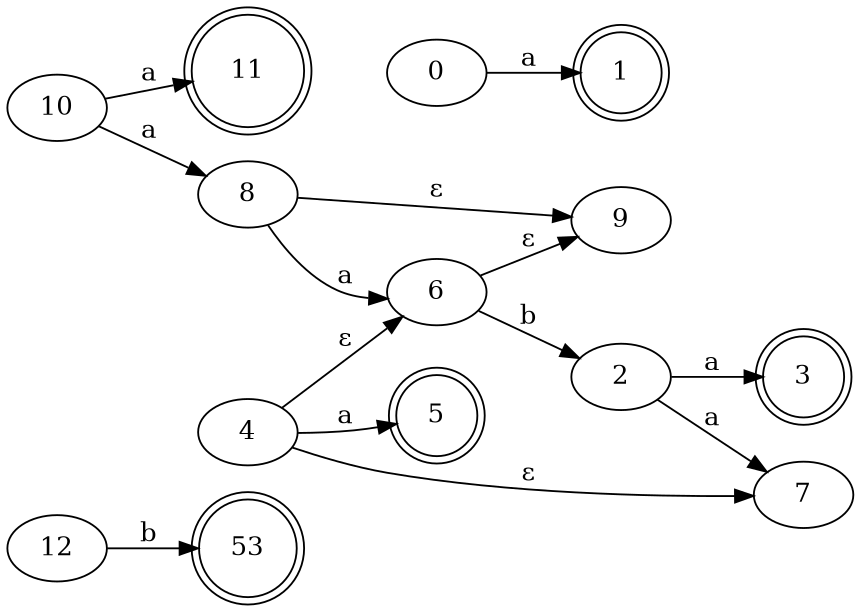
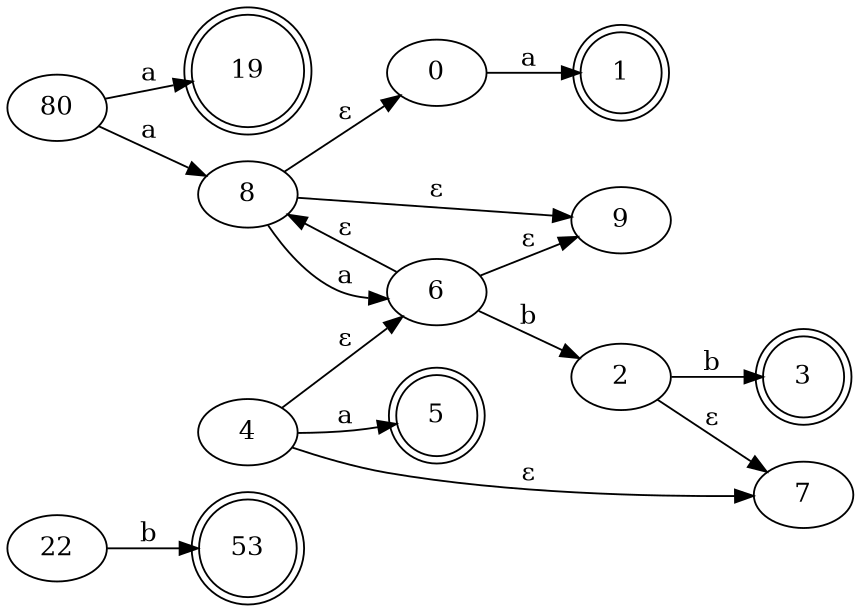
(248, 71) -> (248, 71)
(57, 108) -> (57, 108)
none -> (335, 139)
none -> (351, 248)
(712, 363) -> (712, 363)
(712, 418) -> (712, 418)
(57, 548) -> (57, 548)
